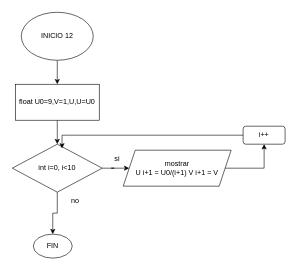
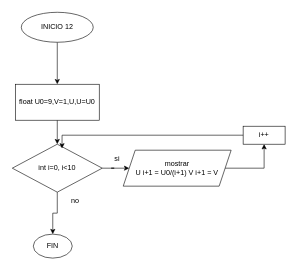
(57, 36) -> (57, 27)
(264, 135) -> (264, 135)
